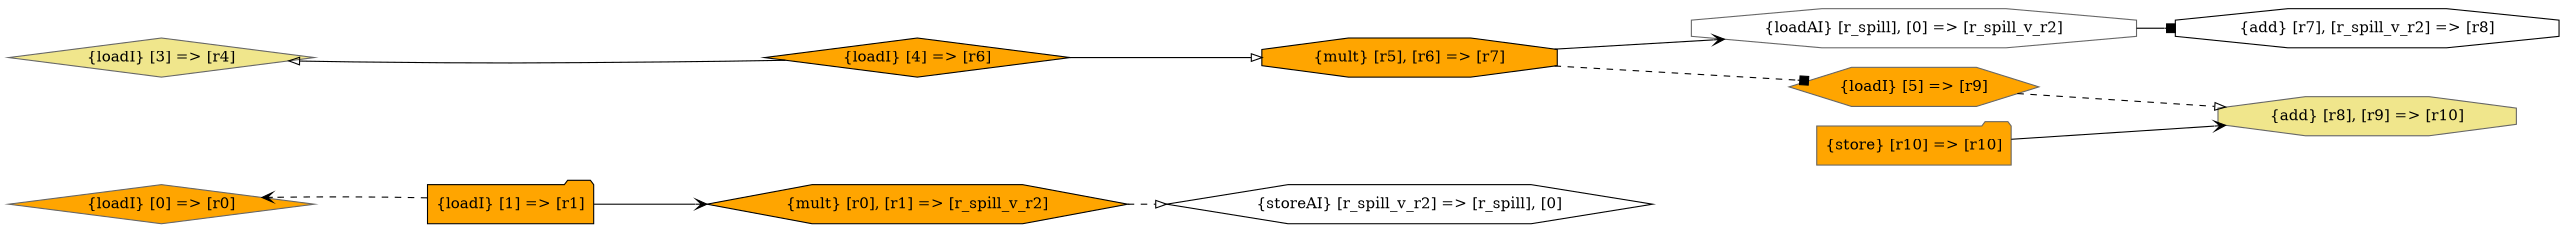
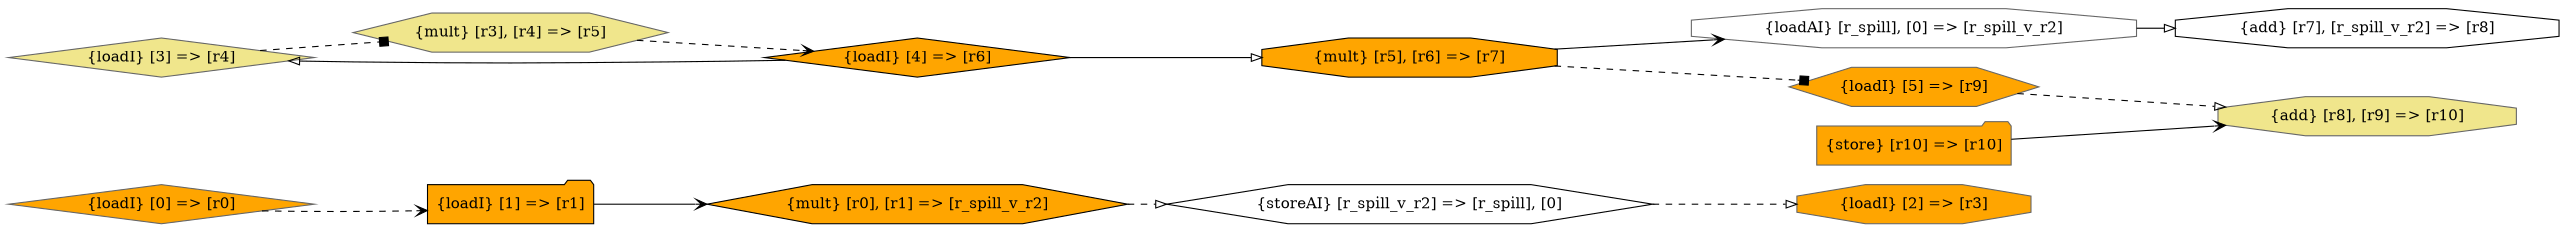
(2150, 28) -> (2150, 28)
none -> (511, 33)
(350, 197) -> (339, 212)
none -> (1914, 204)
